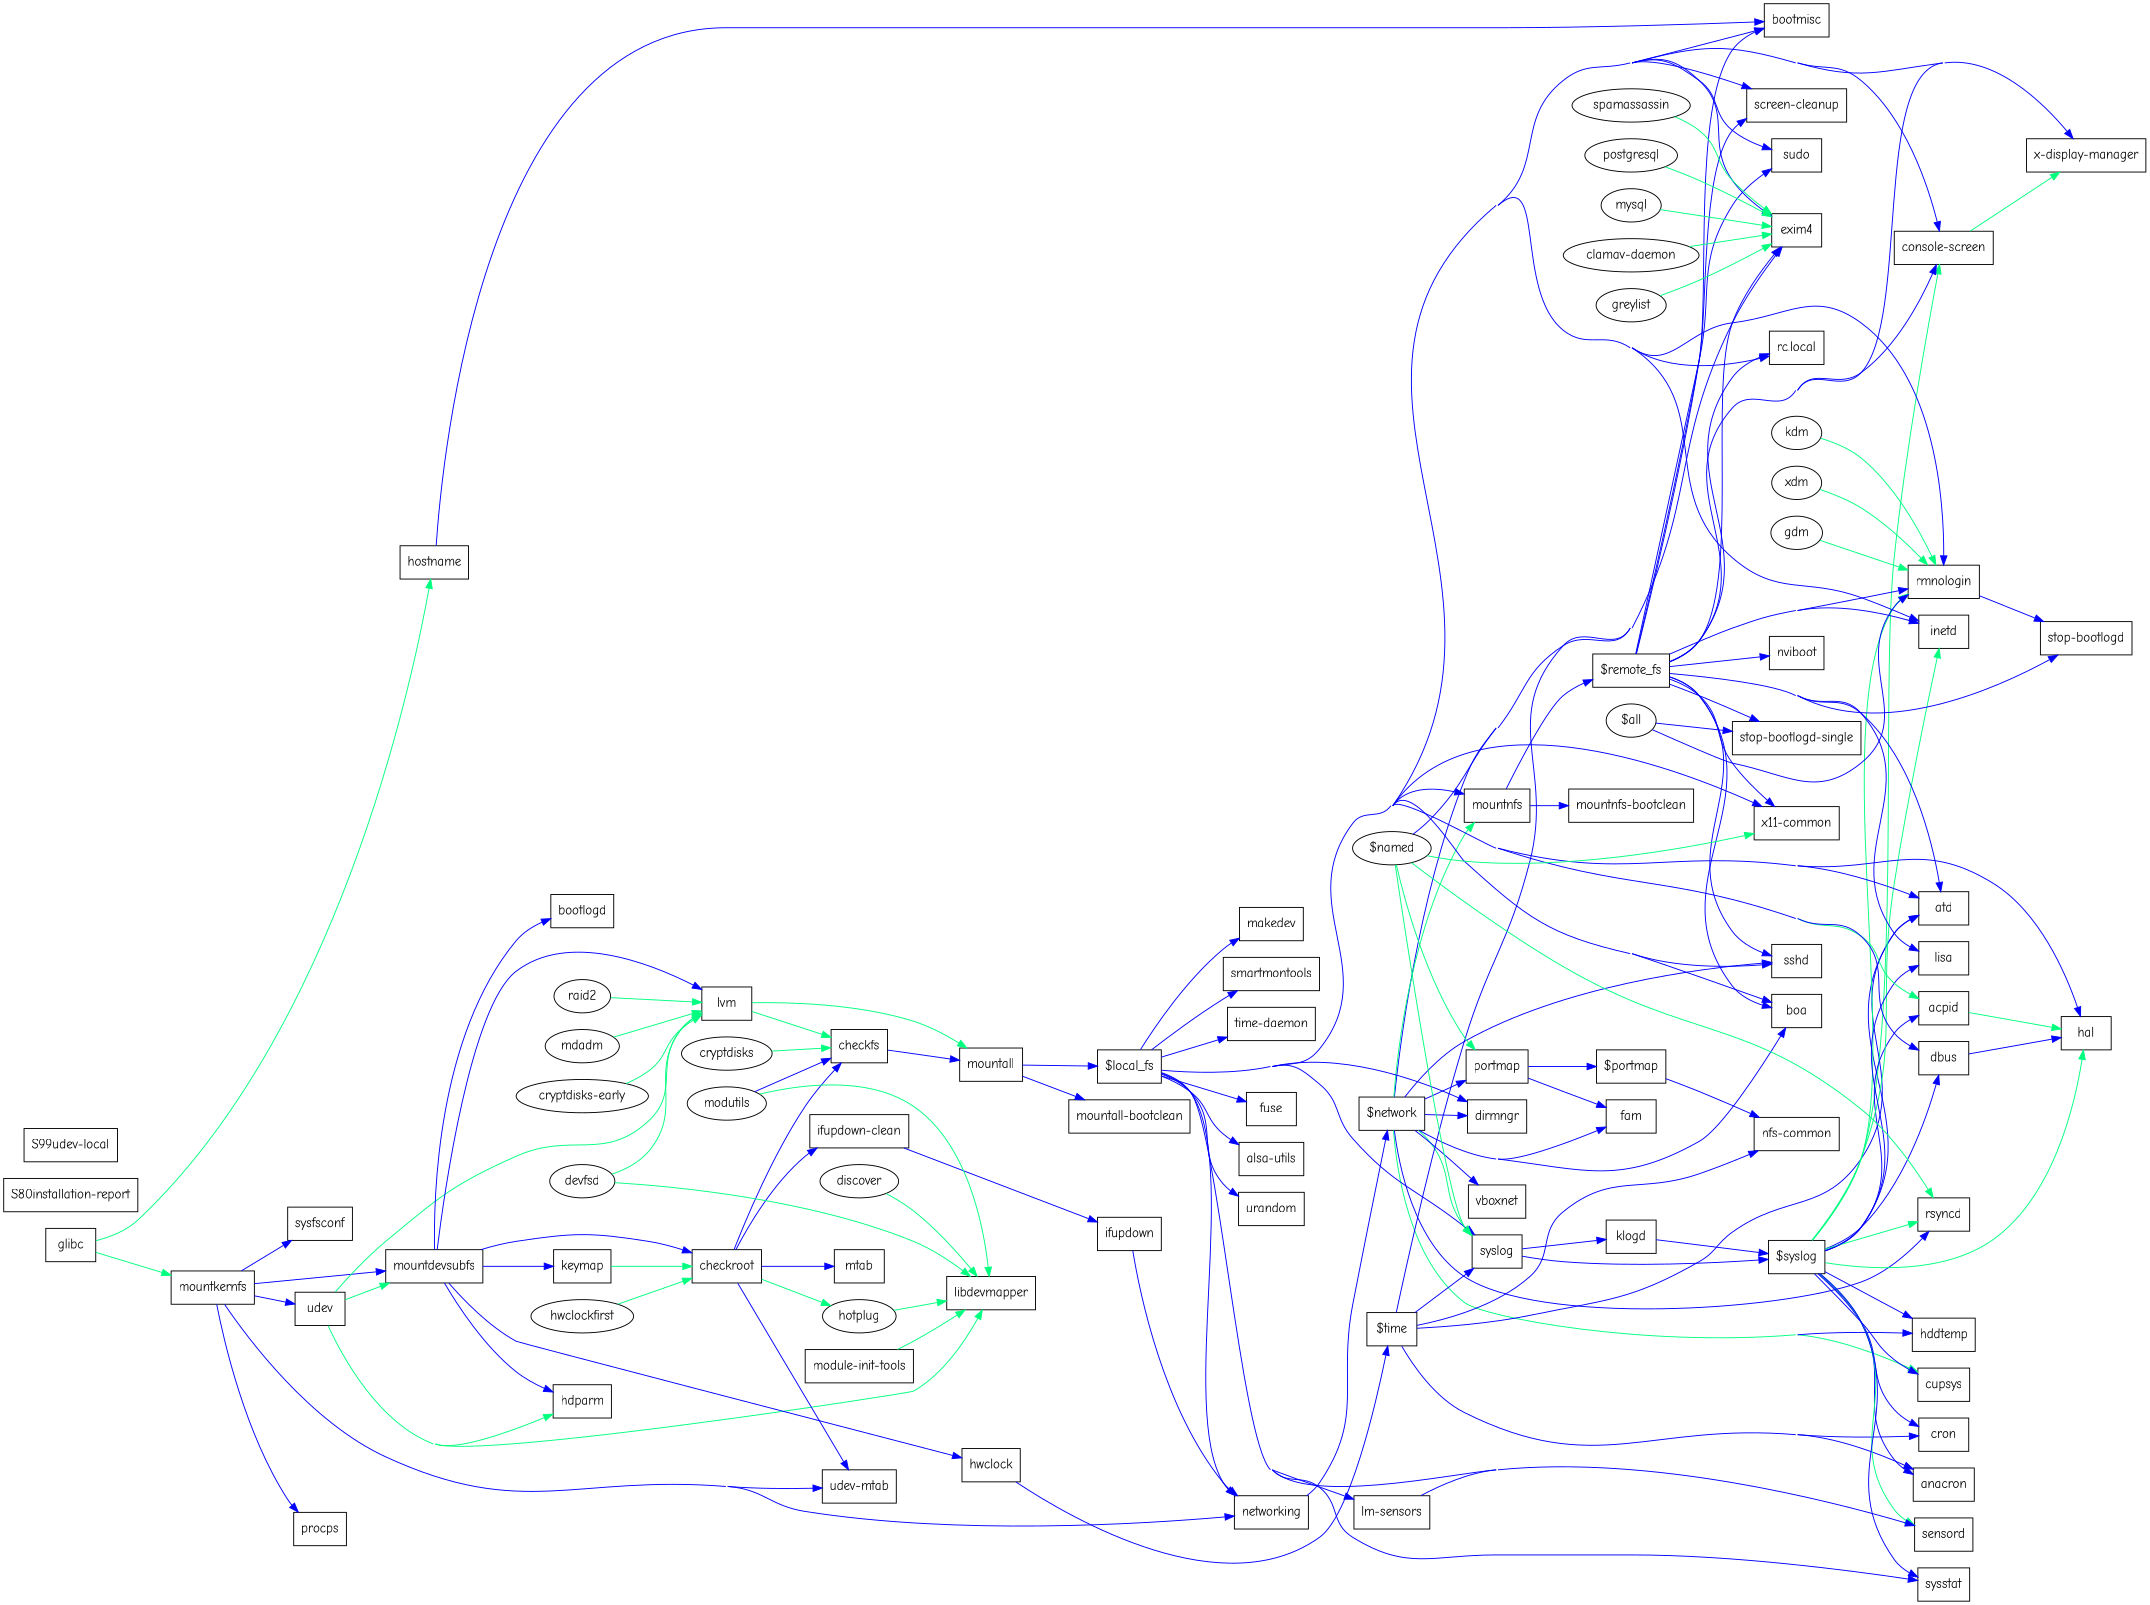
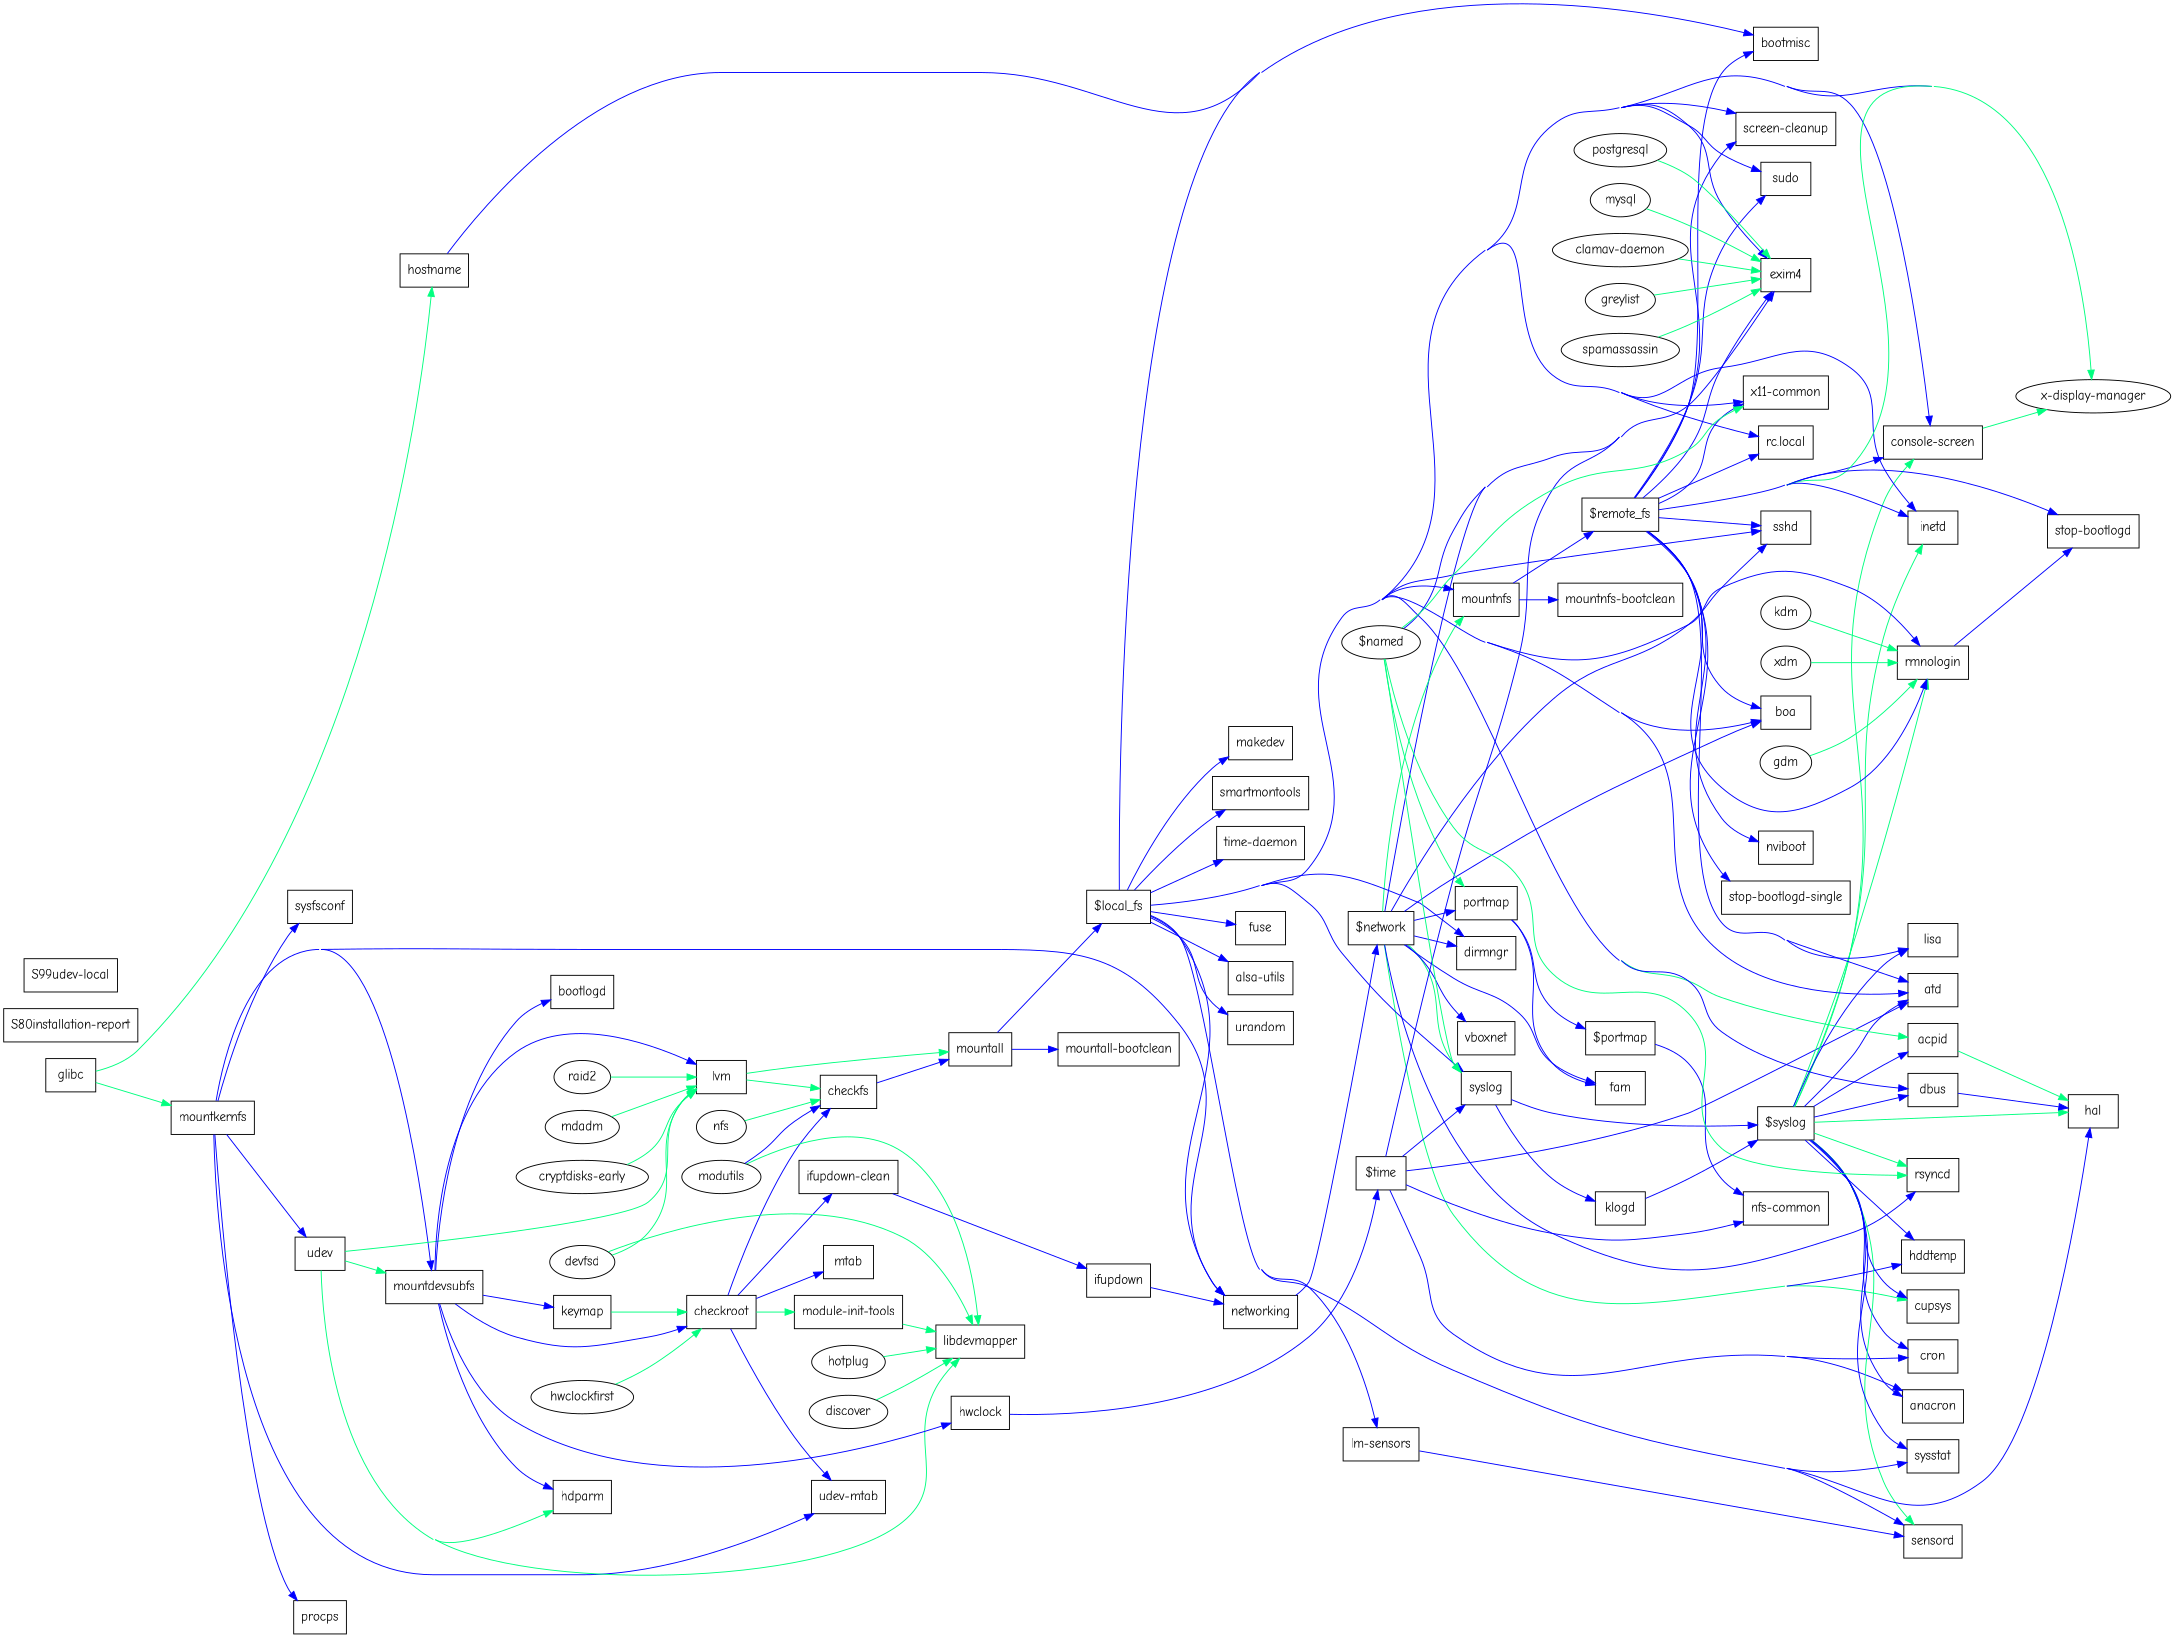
(2086, 155) -> (2093, 396)
(1890, 247) -> (1883, 290)
(1631, 721) -> none
(727, 1054) -> (721, 1127)
(792, 1291) -> (771, 1312)
